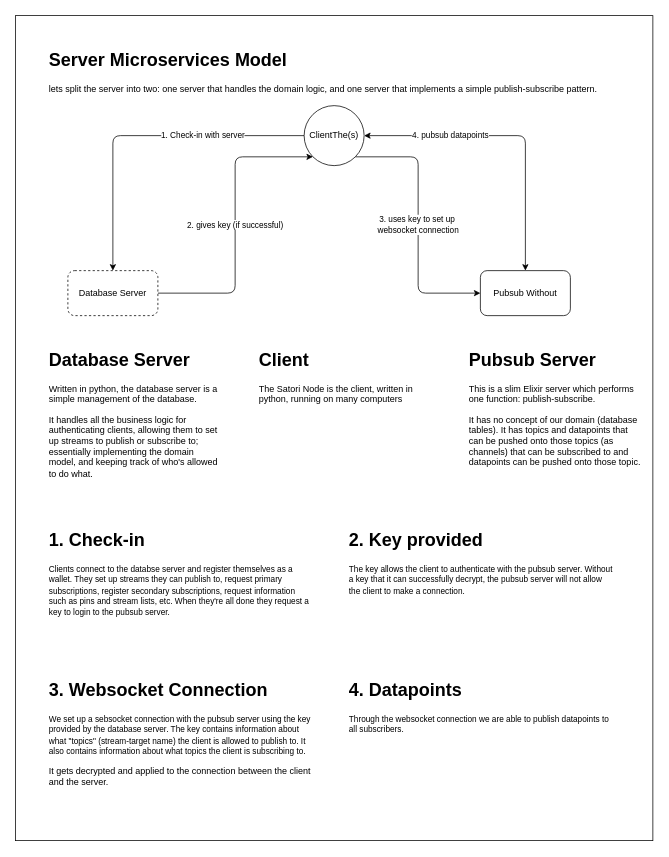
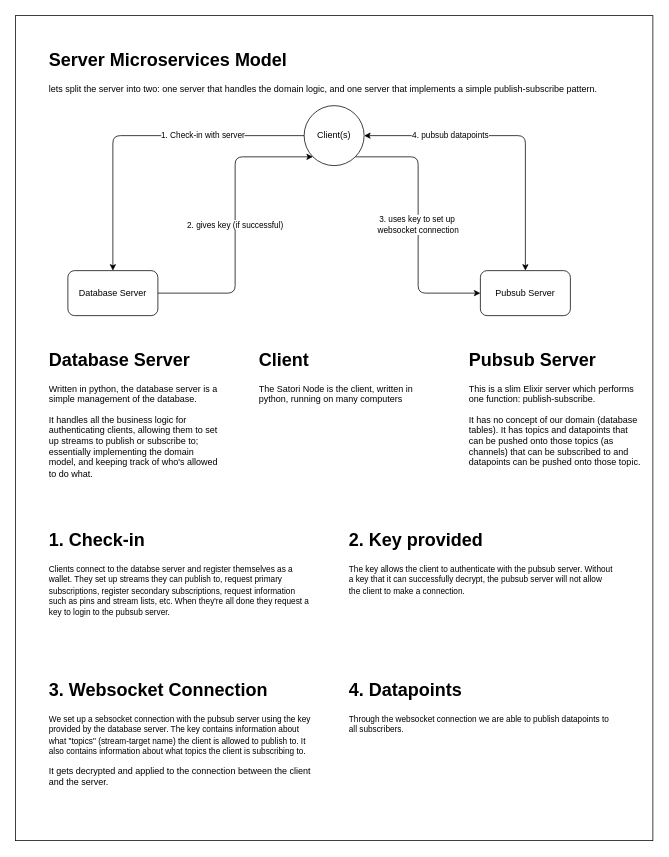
(334, 135) -> (334, 135)
(113, 293) -> (113, 293)
(525, 293) -> (525, 293)
